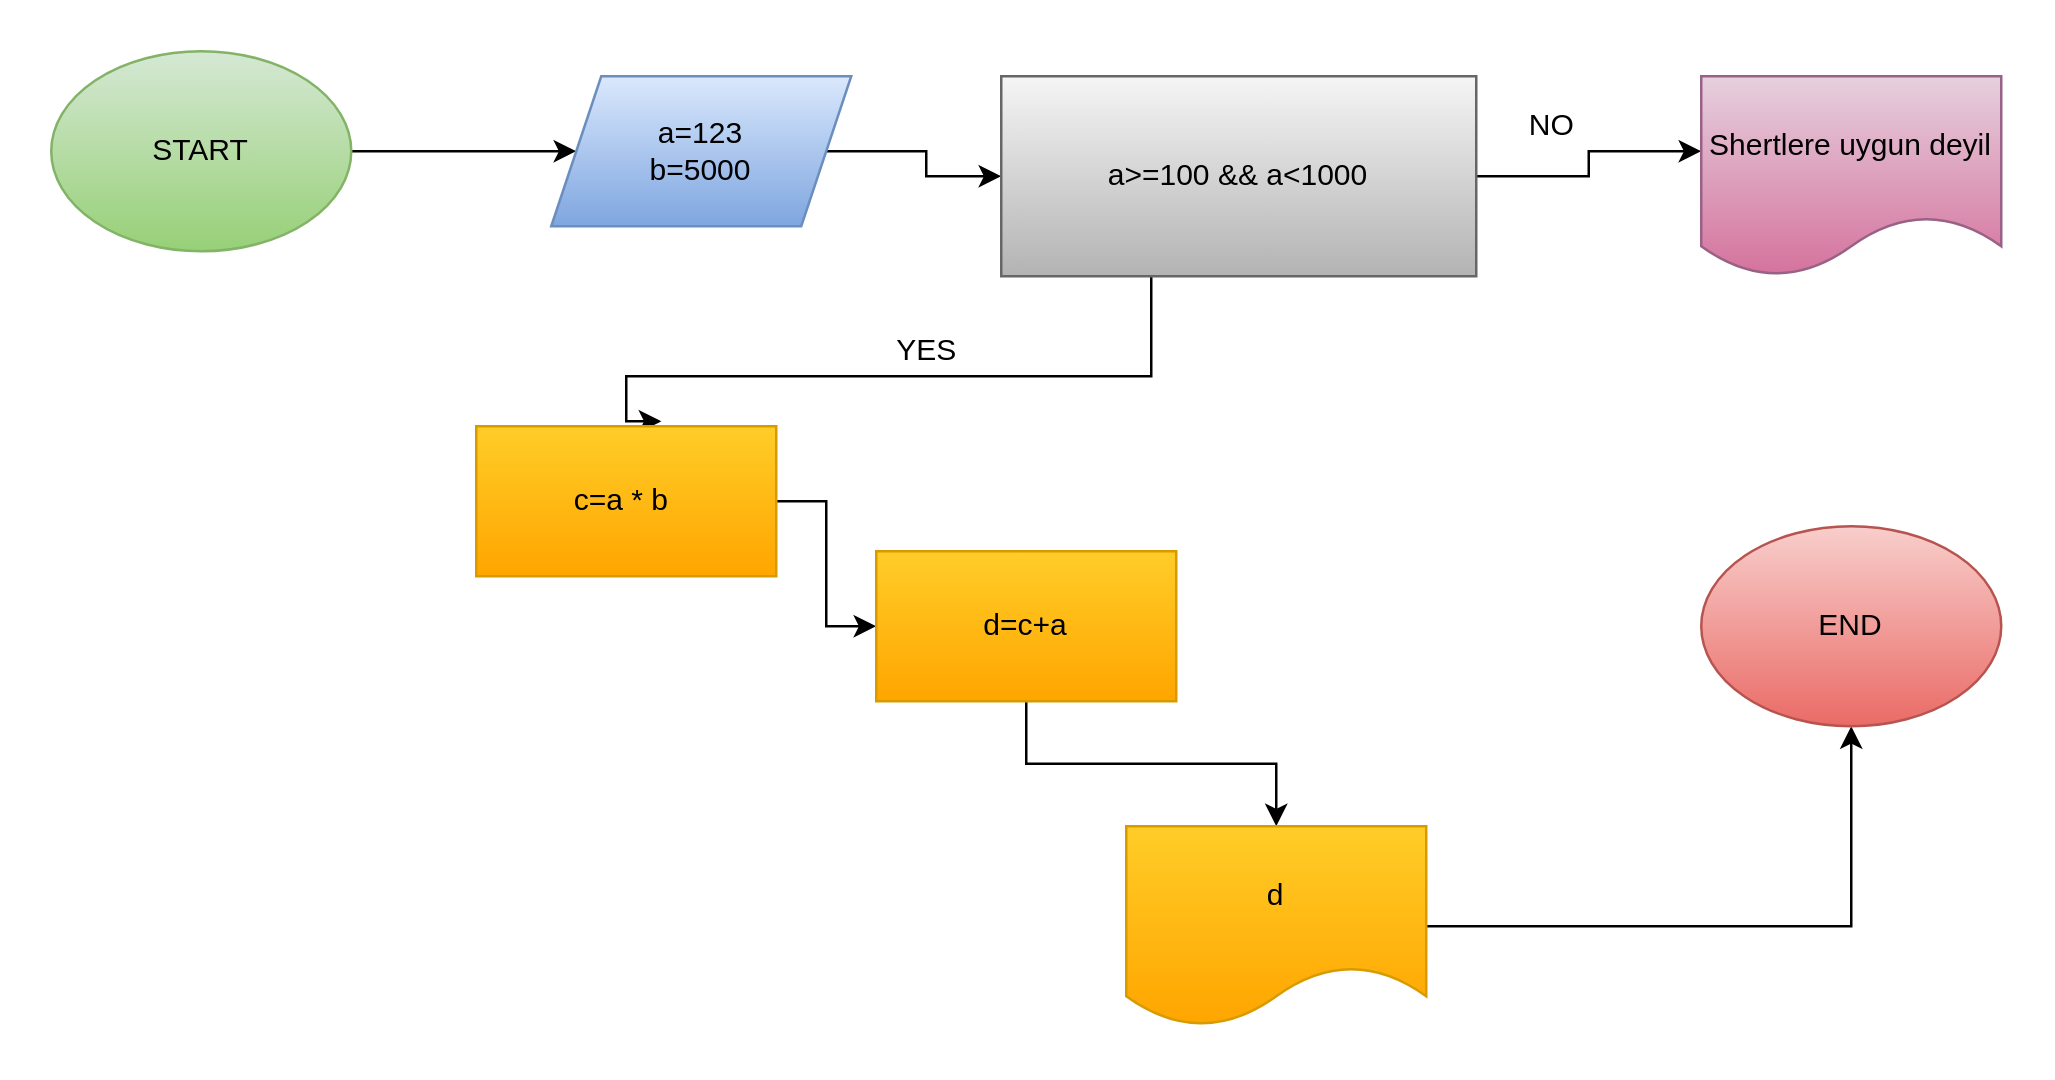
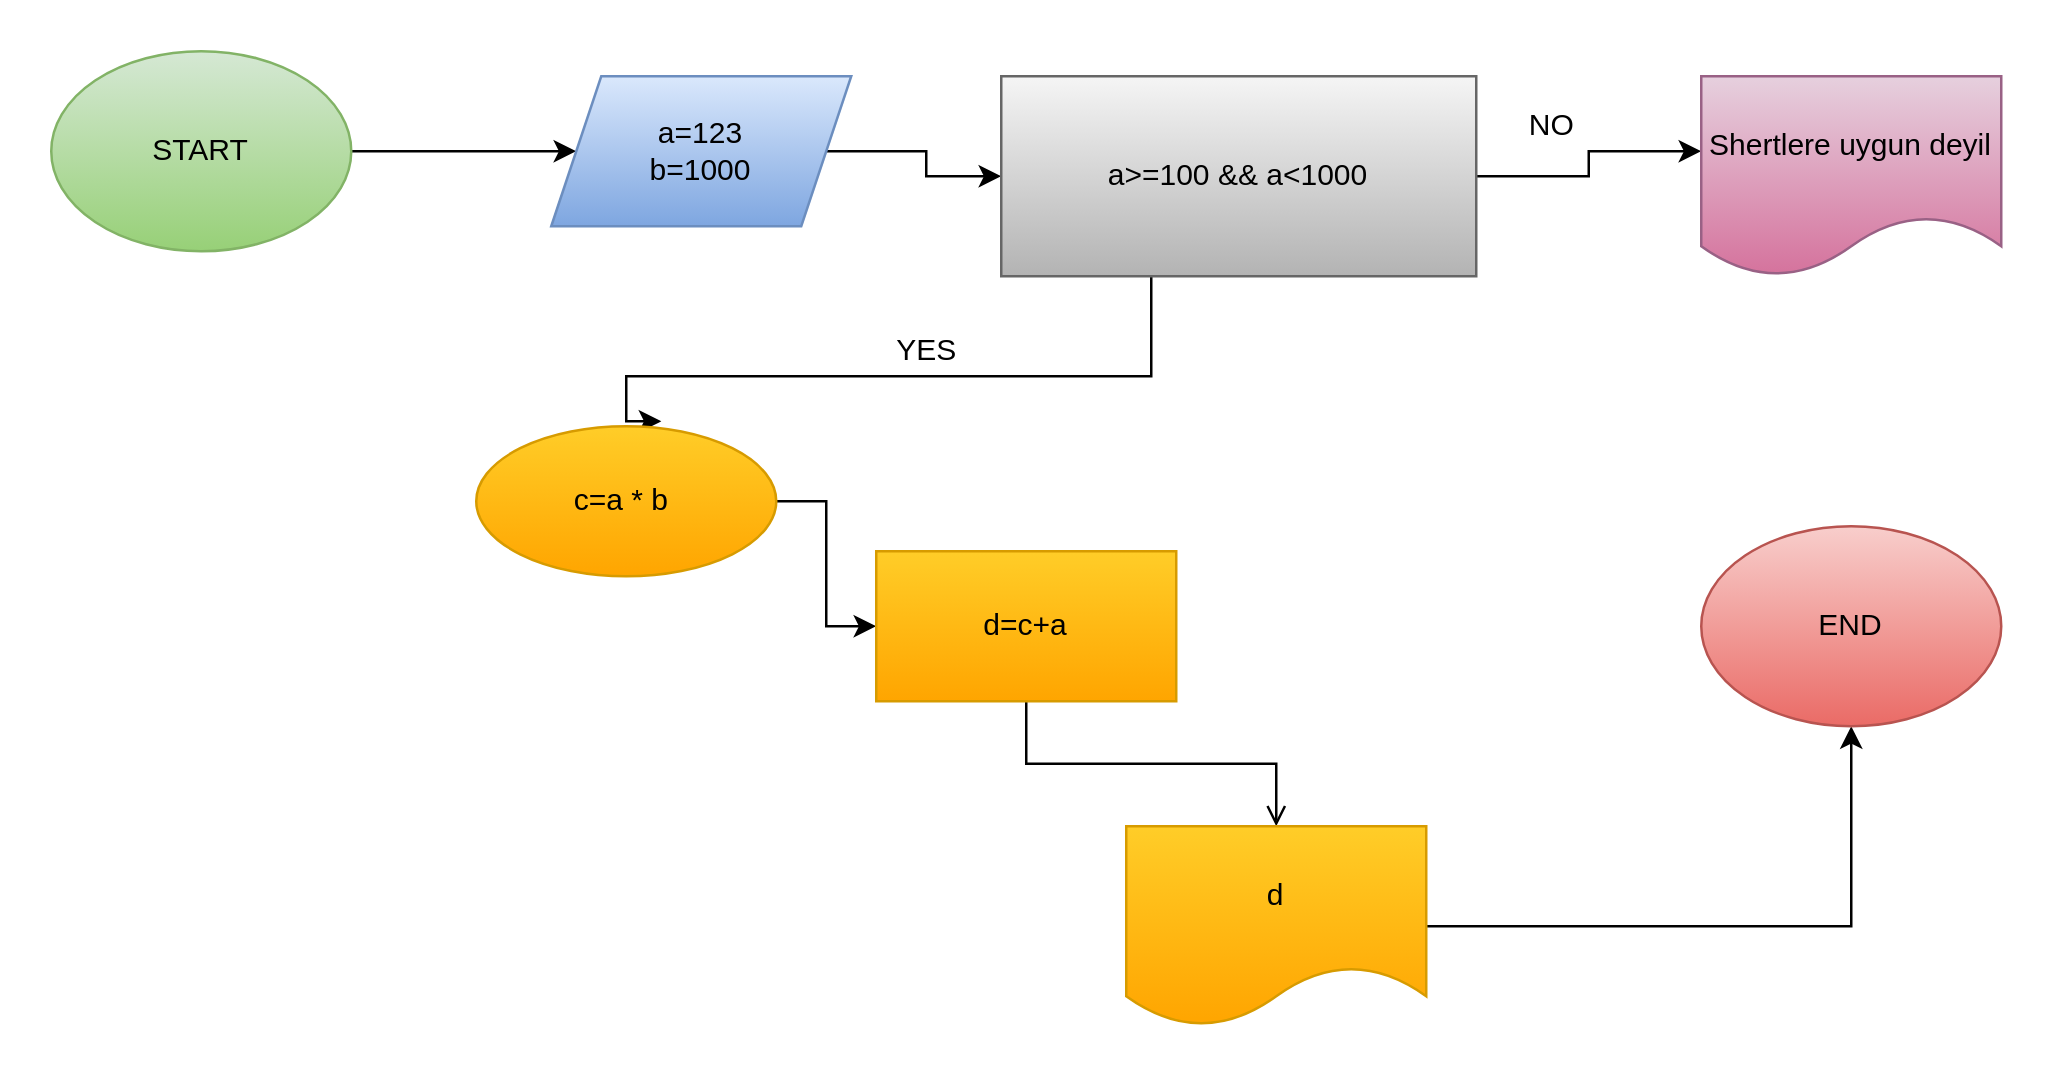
(701, 151) -> (701, 151)
(626, 501) -> (626, 501)
(1276, 808) -> (1276, 812)
